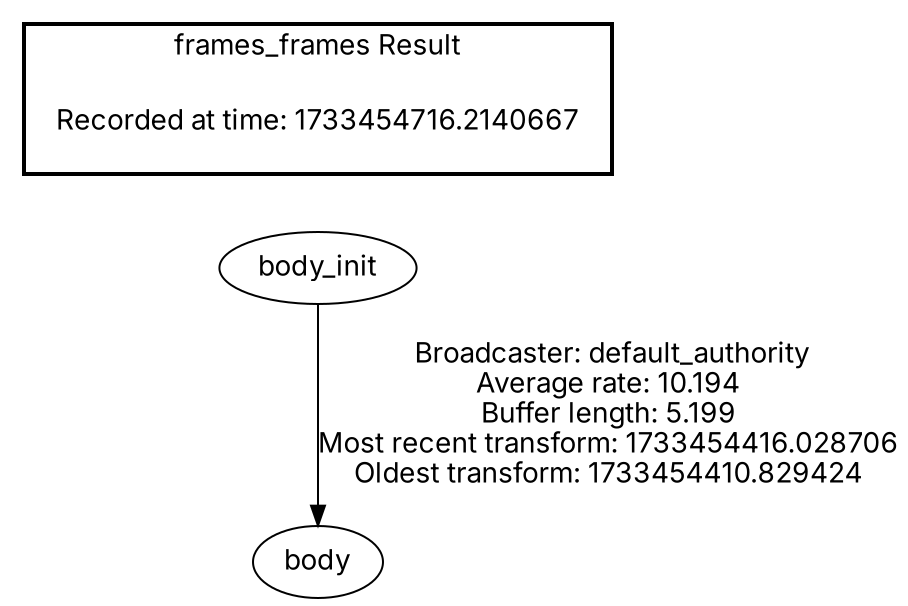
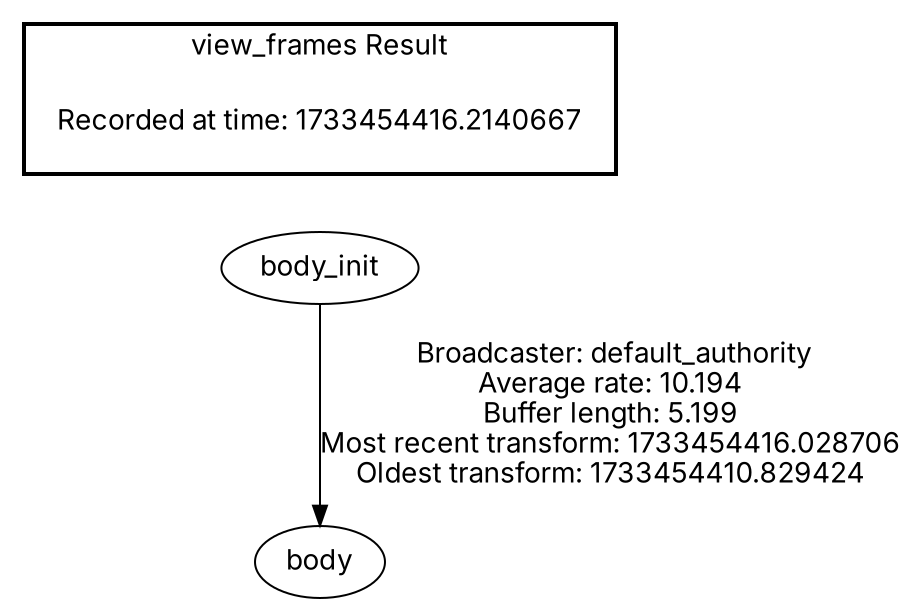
(318, 47) -> (320, 47)
(318, 122) -> (320, 122)
